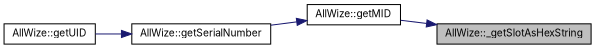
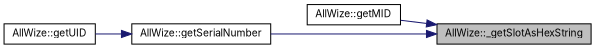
(284, 24) -> (349, 34)
